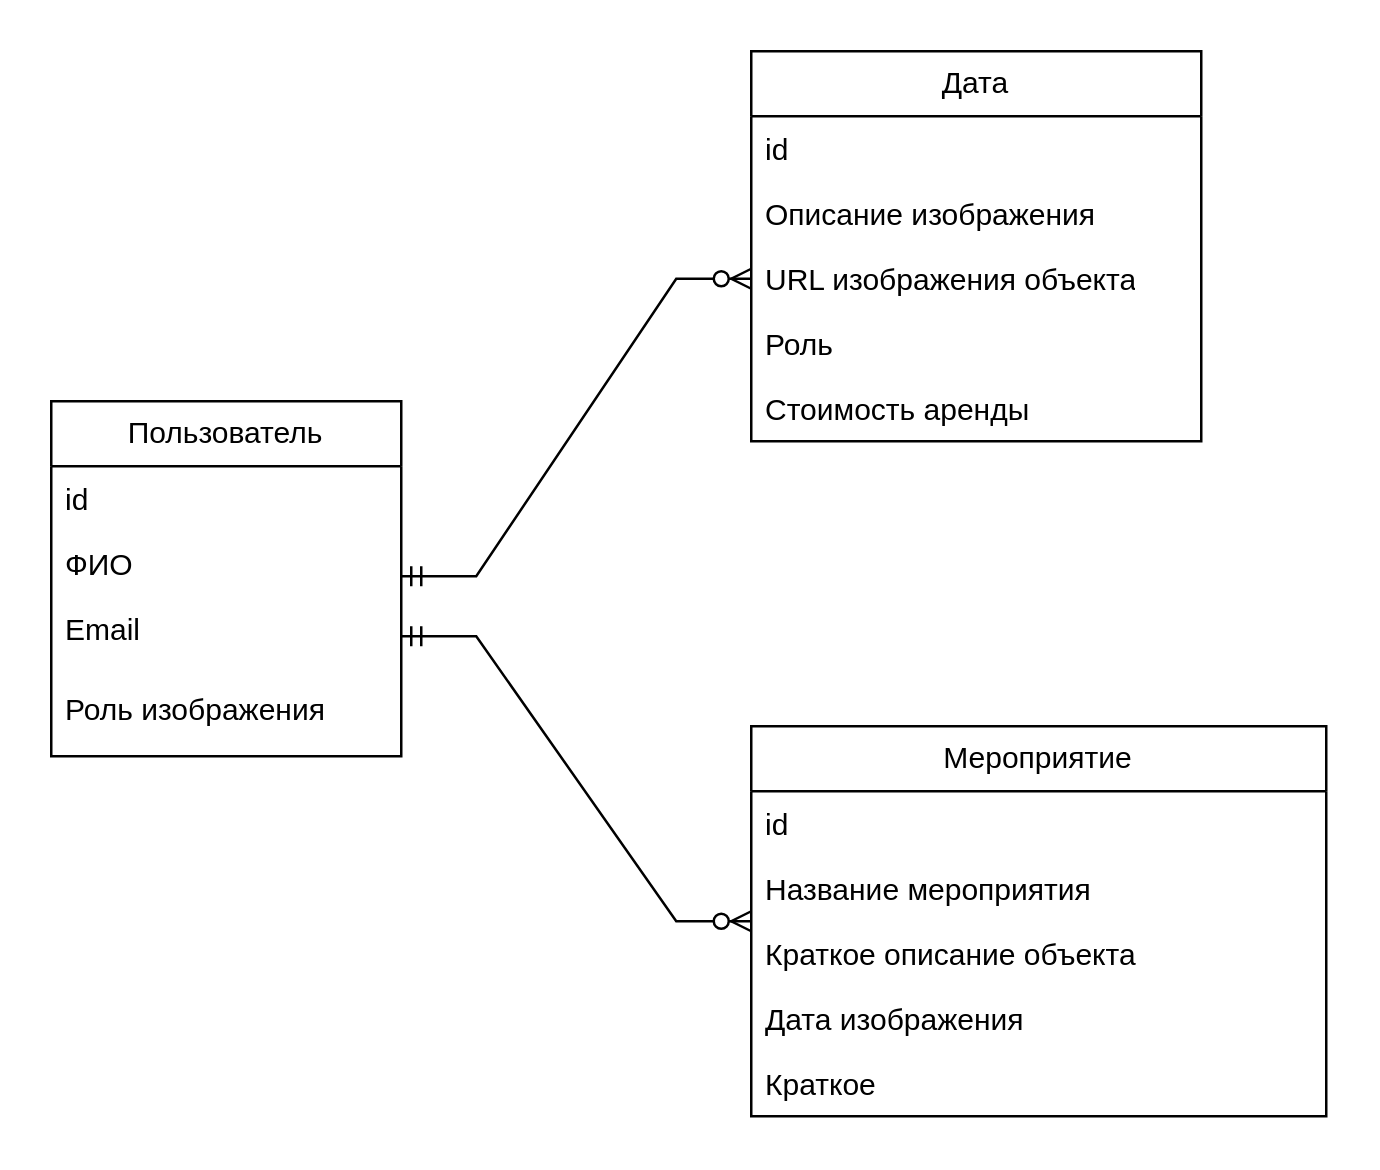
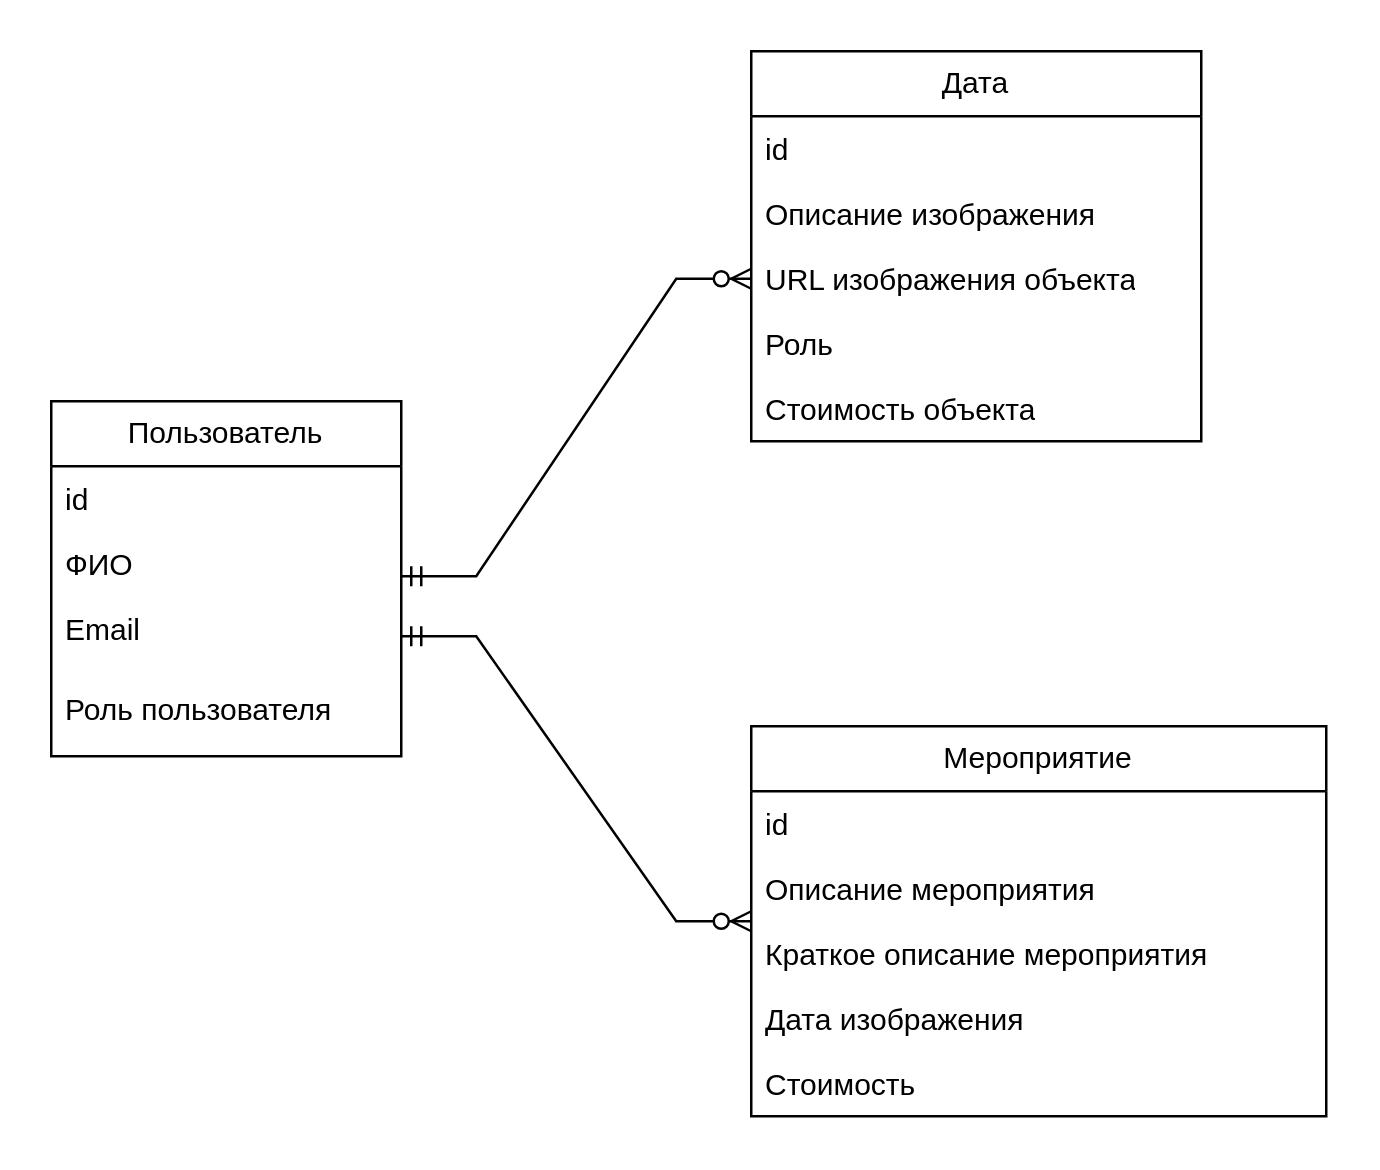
(897, 412) -> (905, 412)
(197, 712) -> (205, 712)
(930, 892) -> (930, 892)
(960, 957) -> (994, 957)
(825, 1087) -> (842, 1087)
